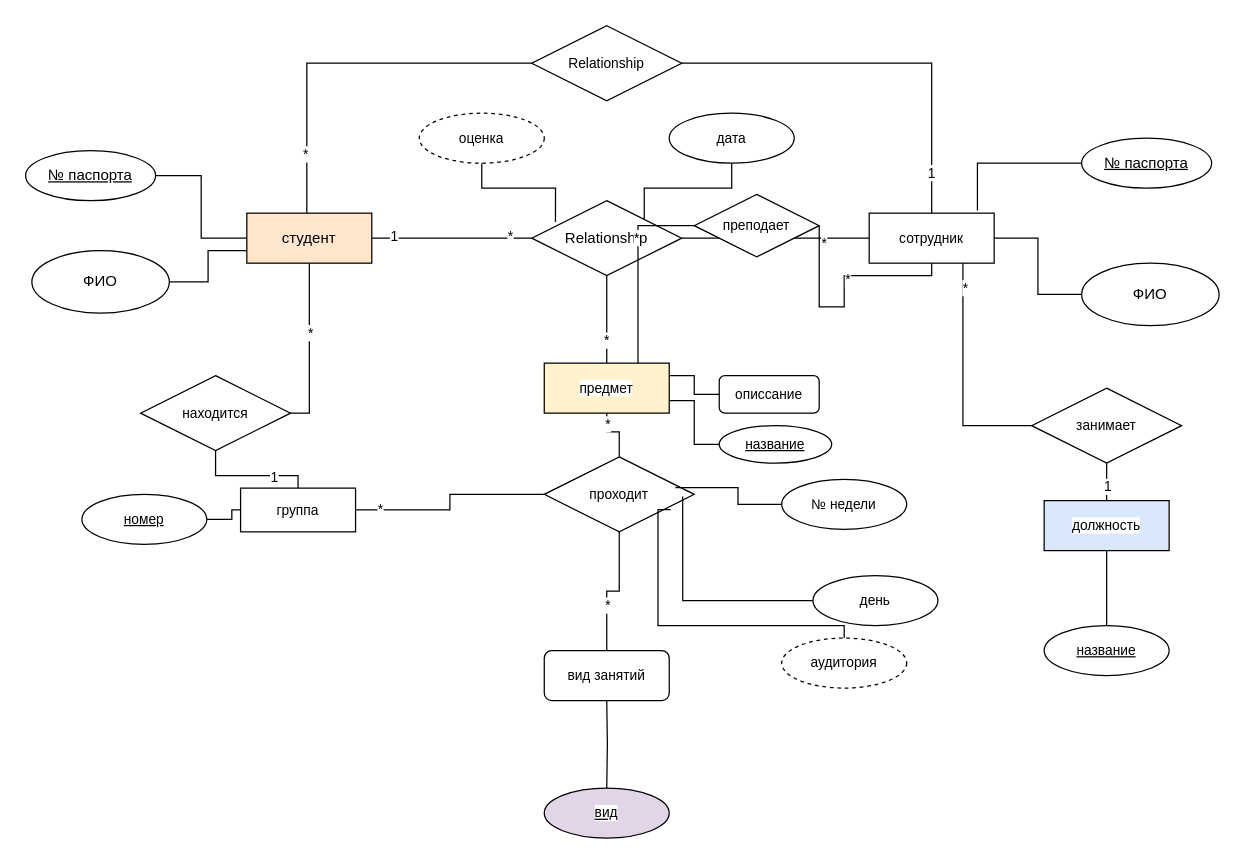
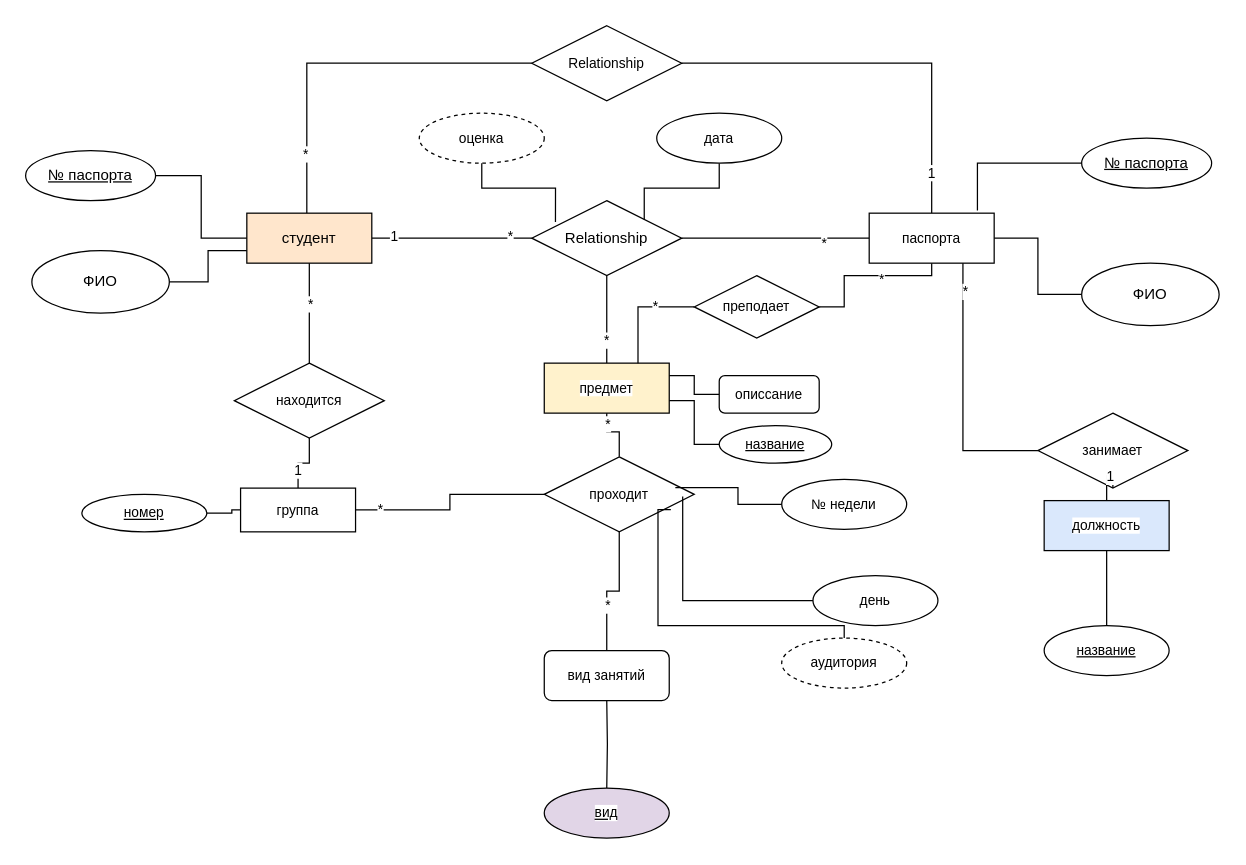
(732, 138) -> (719, 138)
(757, 226) -> (757, 307)
(932, 238) -> (932, 238)
(216, 413) -> (309, 401)
(1107, 426) -> (1113, 451)
(144, 519) -> (144, 513)
